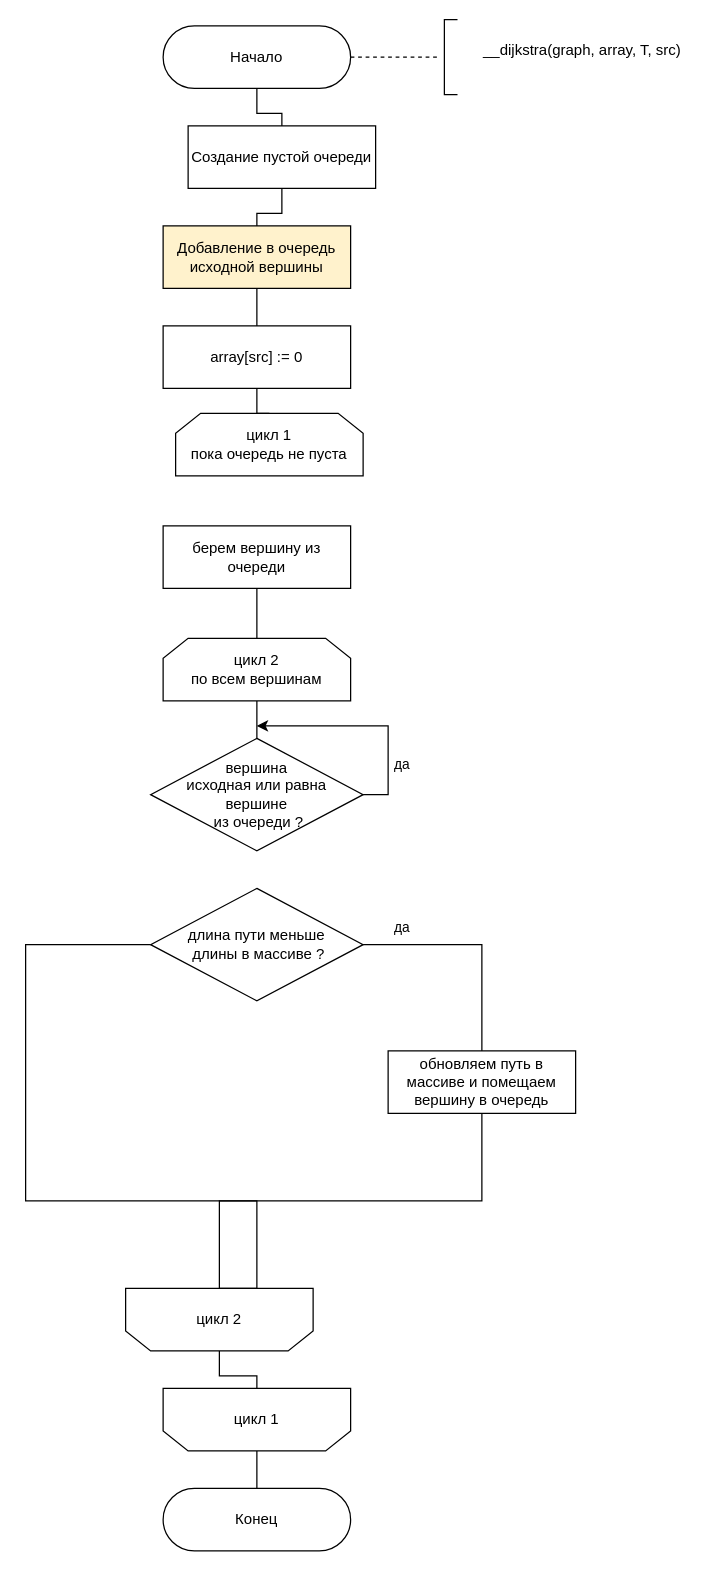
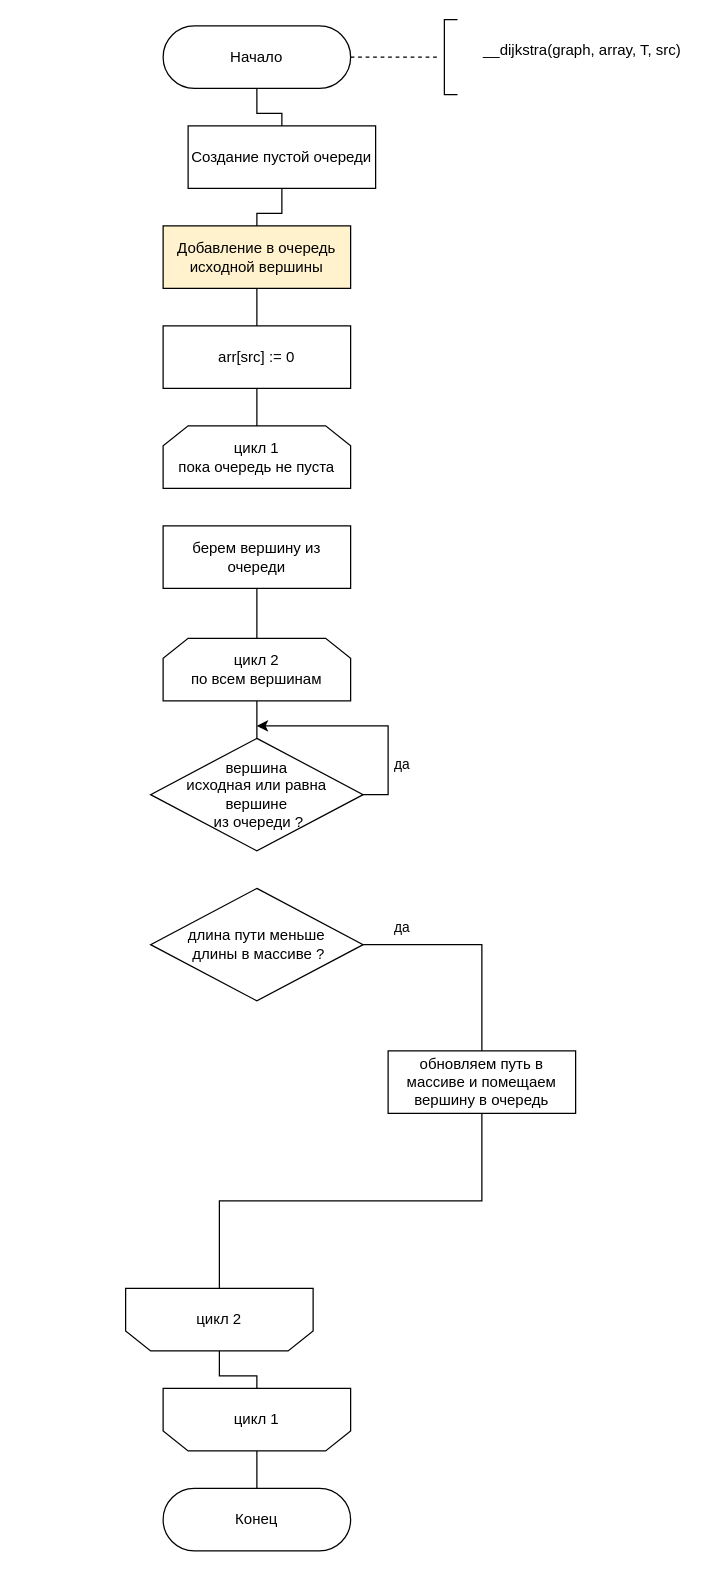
(257, 357) -> (257, 357)
(269, 444) -> (257, 457)
(26, 1106) -> none
